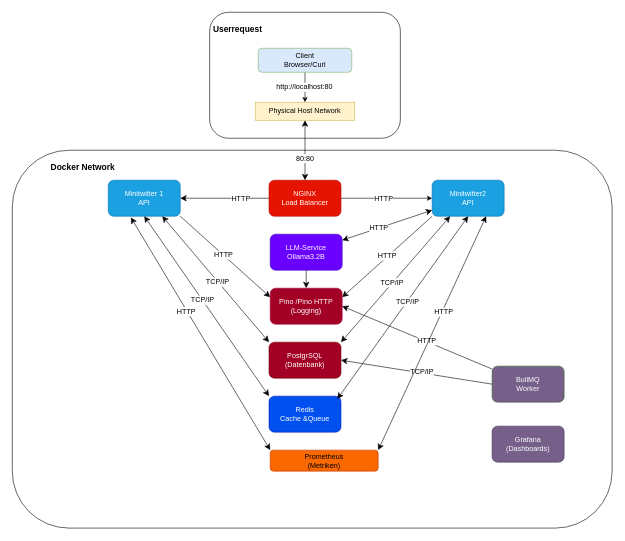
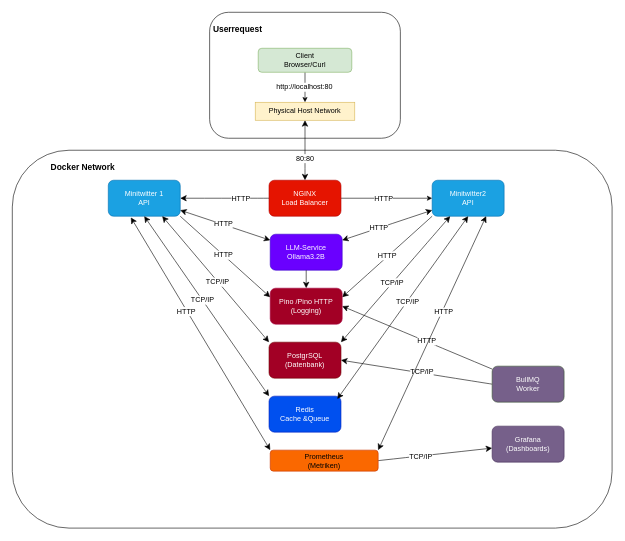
(305, 60) -> (305, 60)
none -> (204, 218)
none -> (433, 455)
